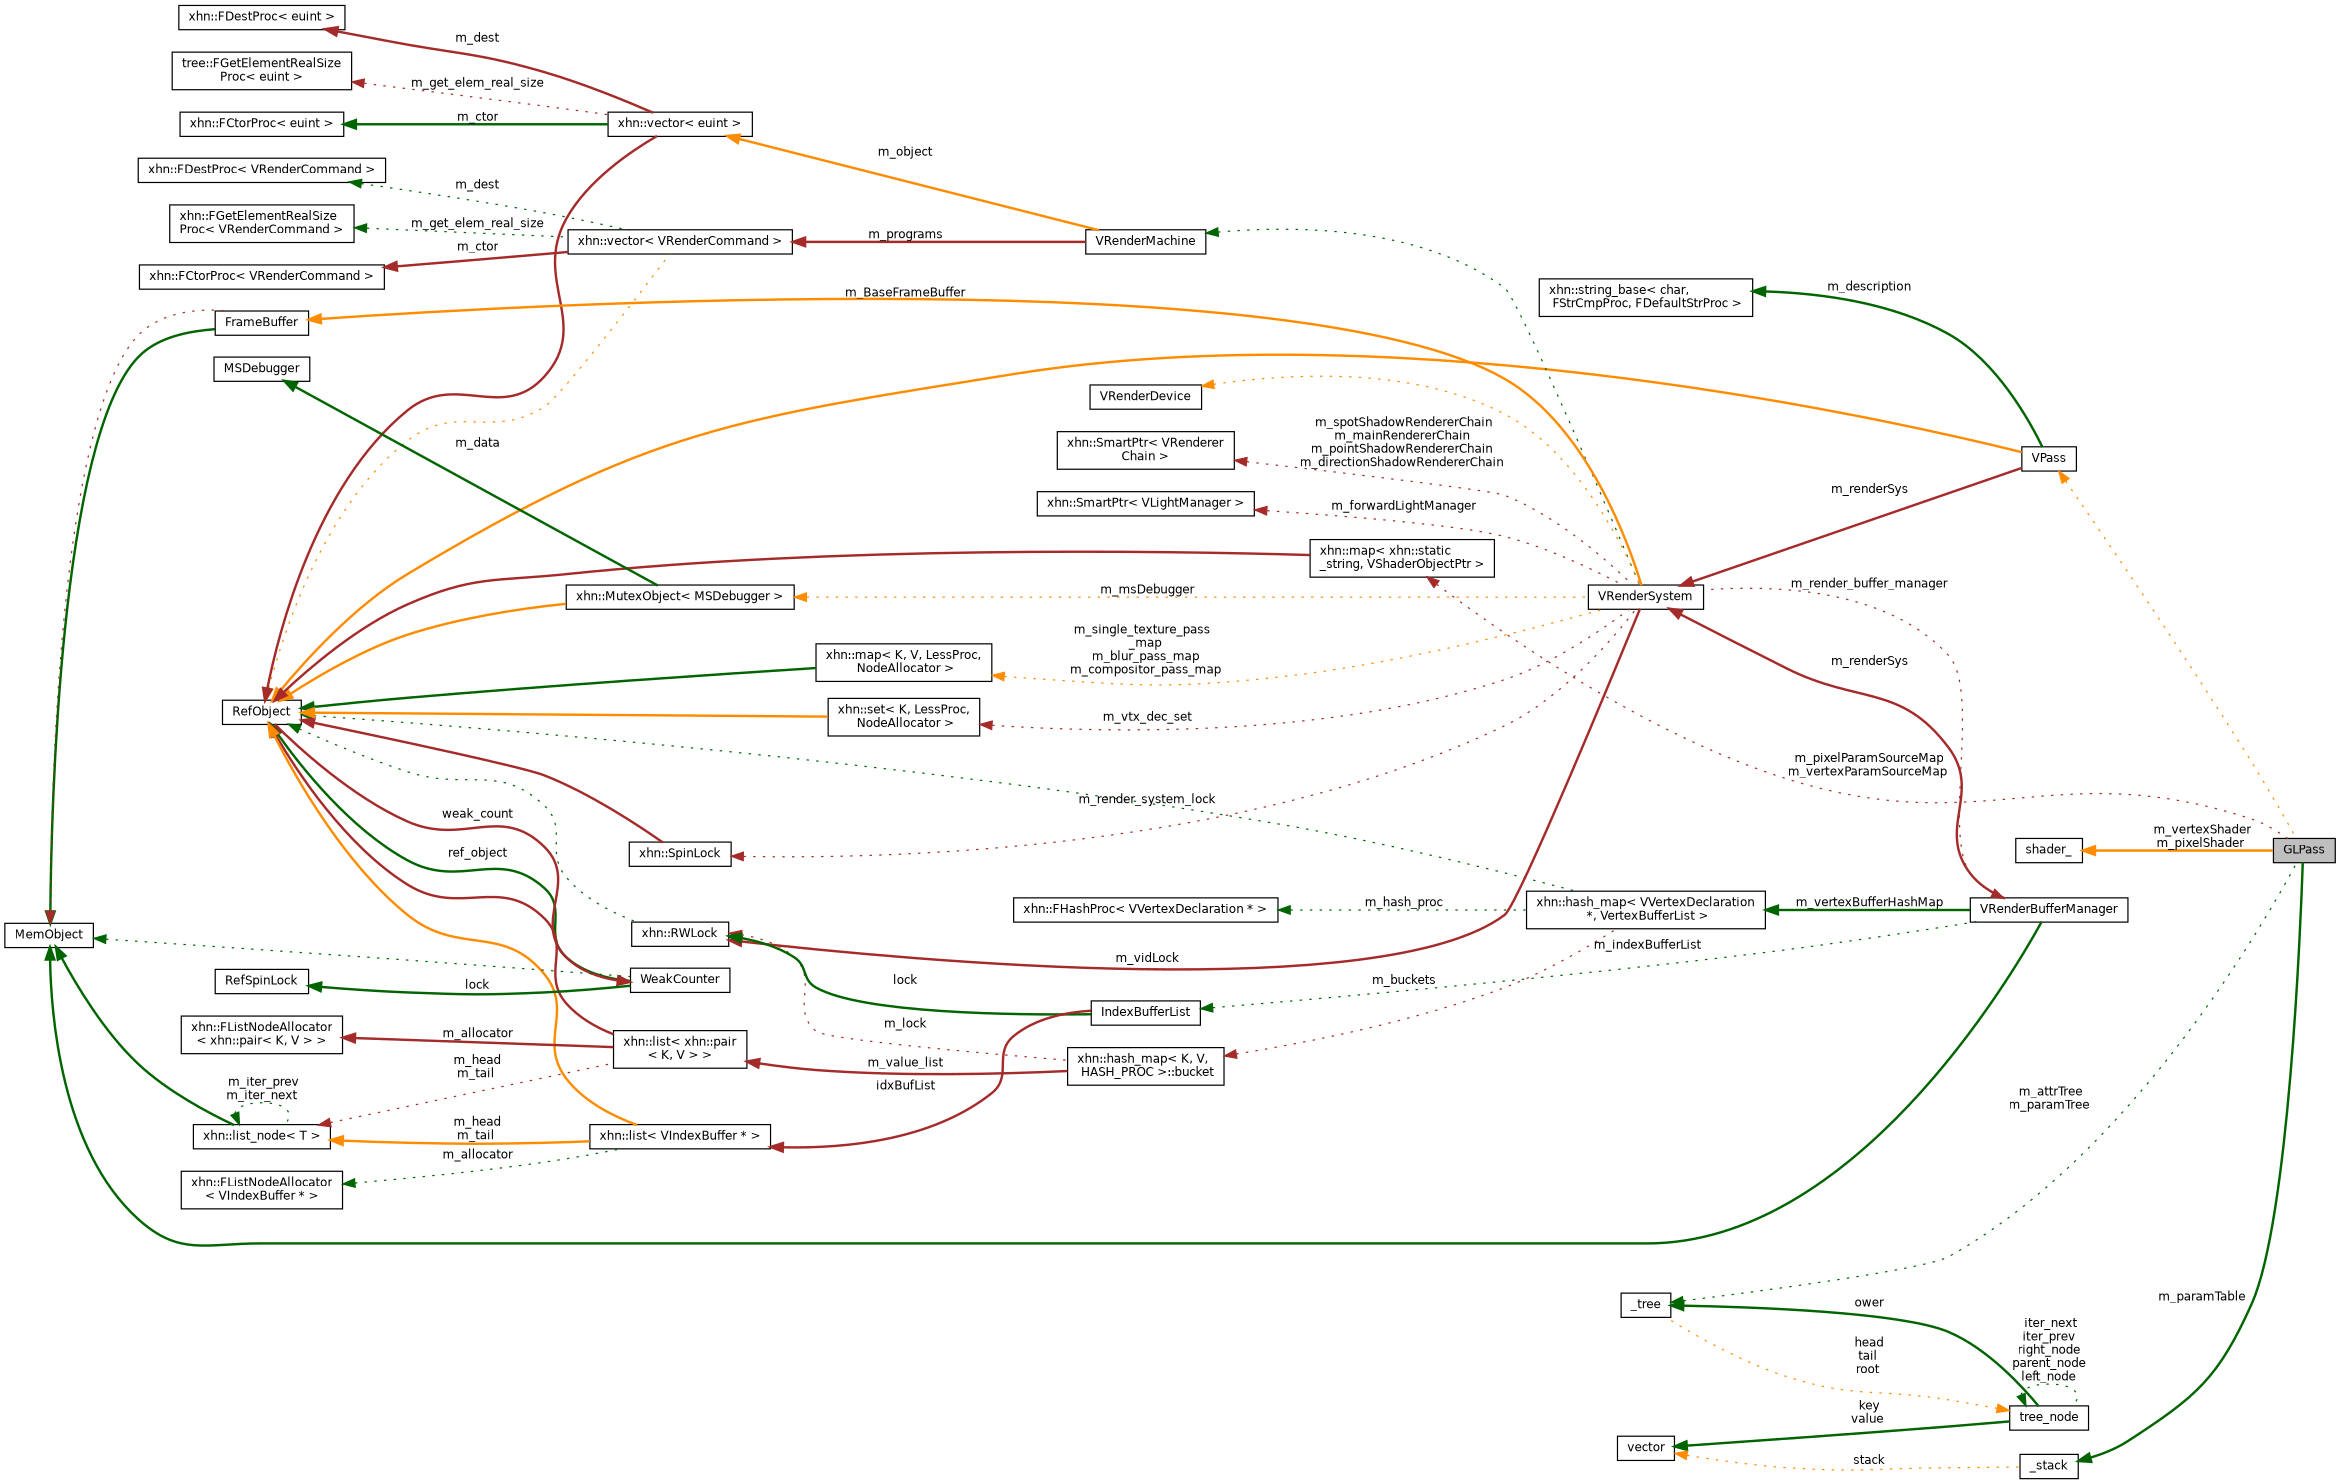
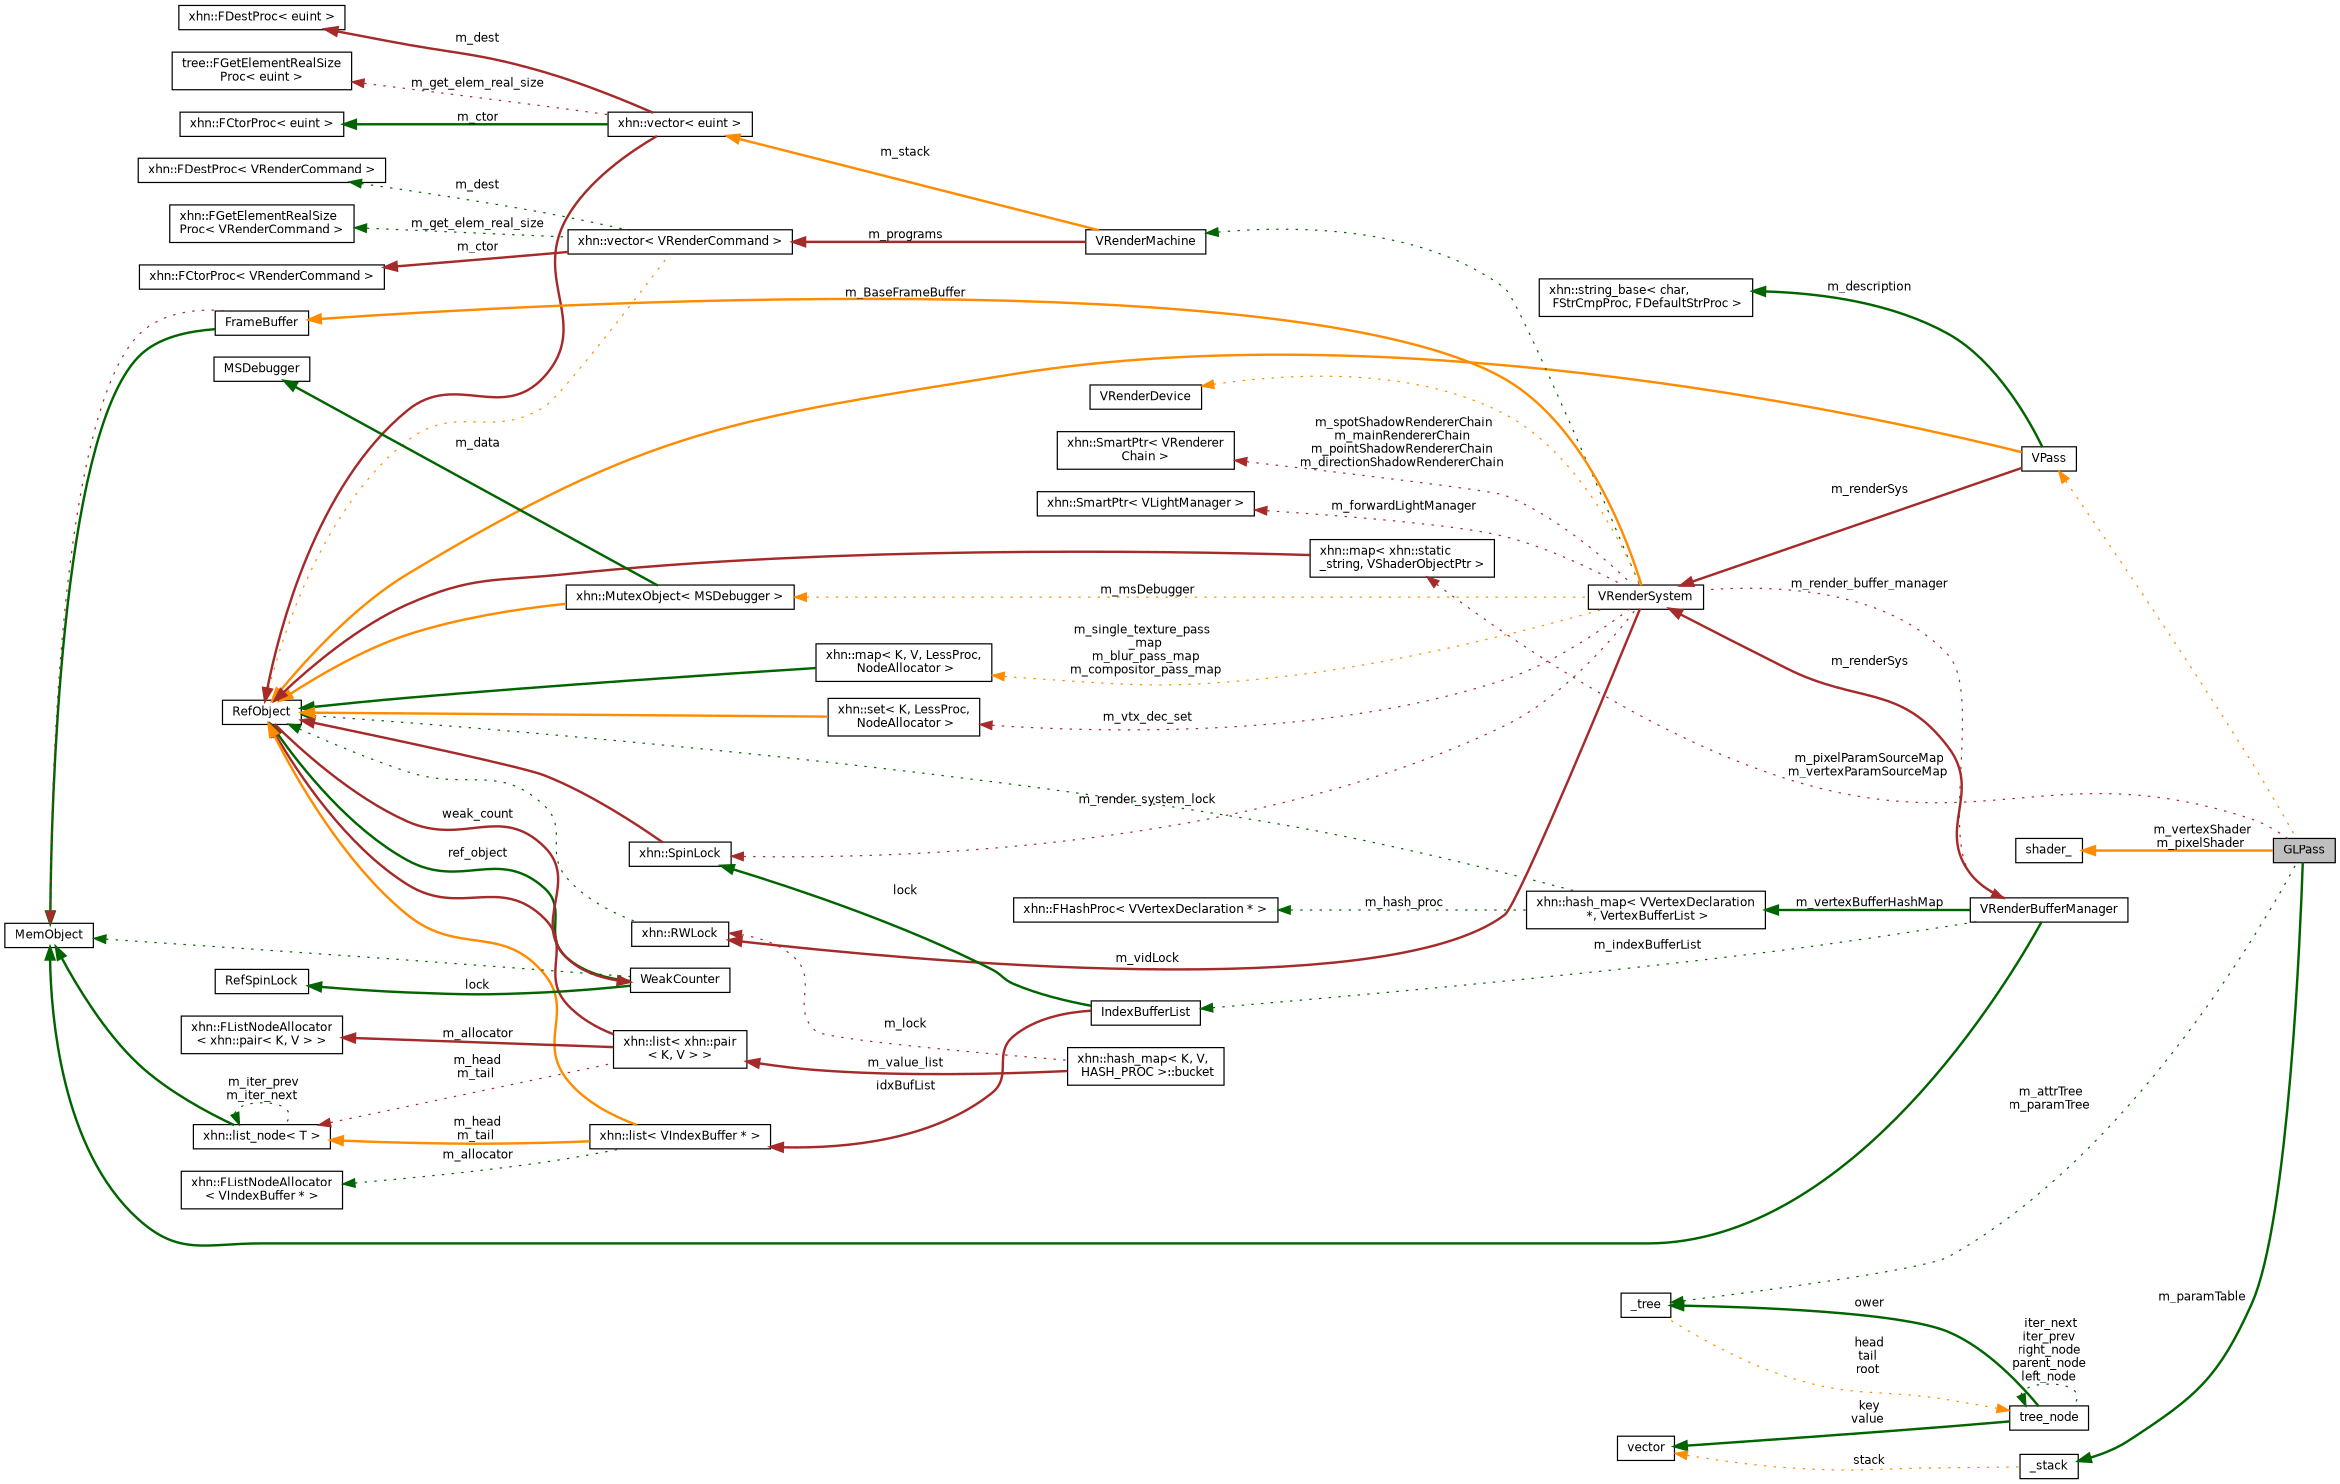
(904, 153) -> (904, 153)
(905, 1008) -> (914, 934)
(1434, 1011) -> none
